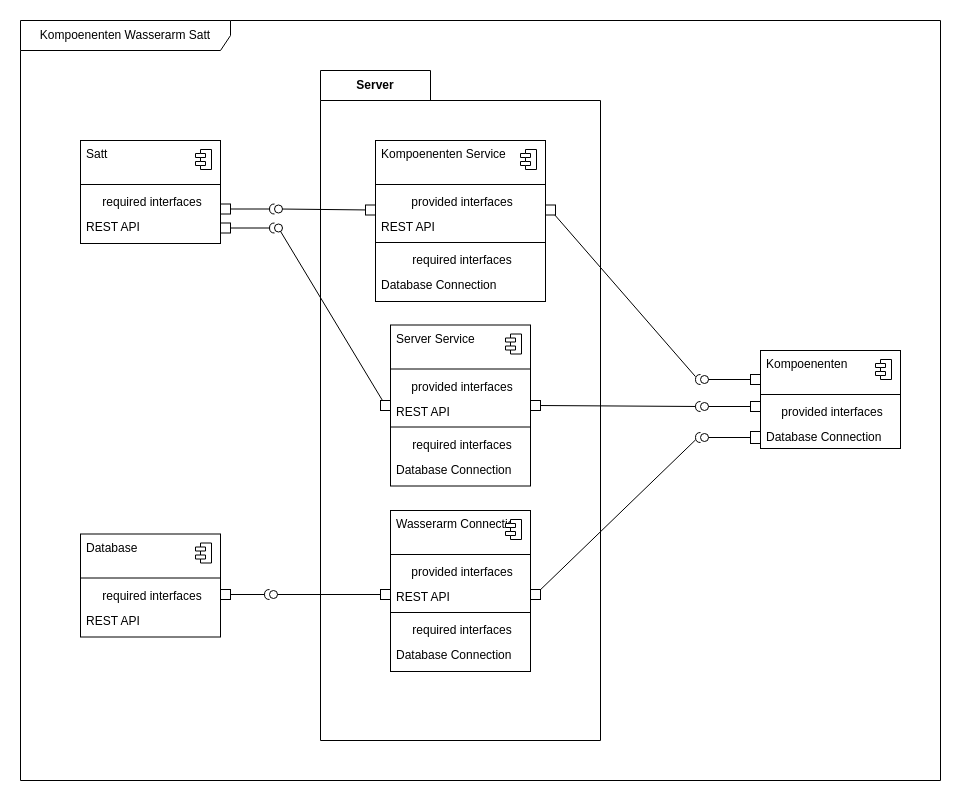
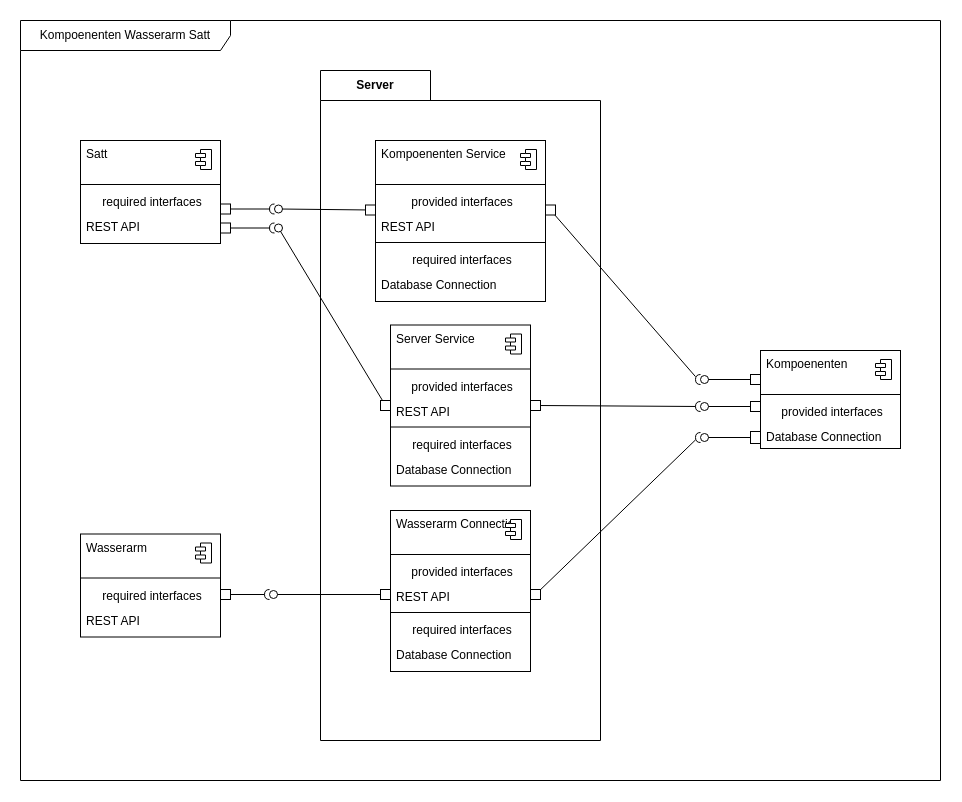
(113, 549) -> (117, 549)
